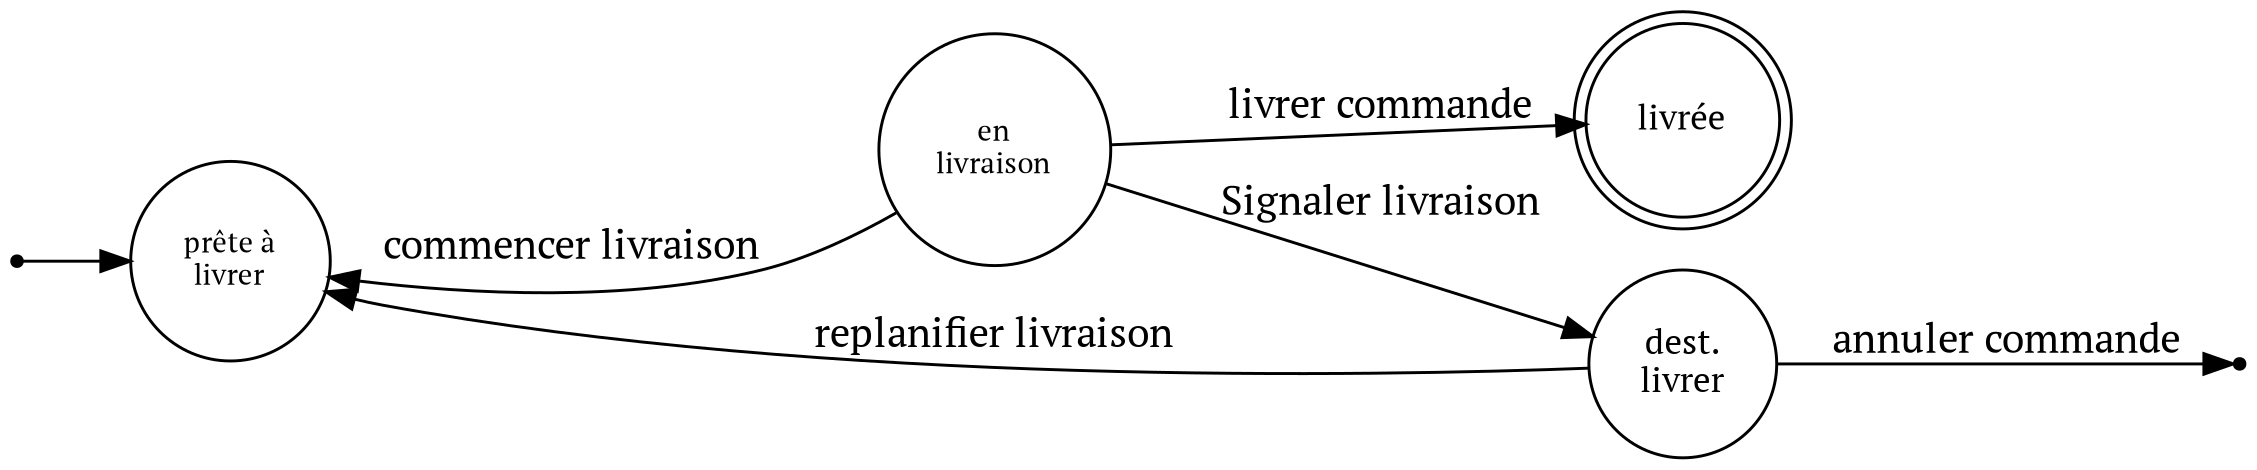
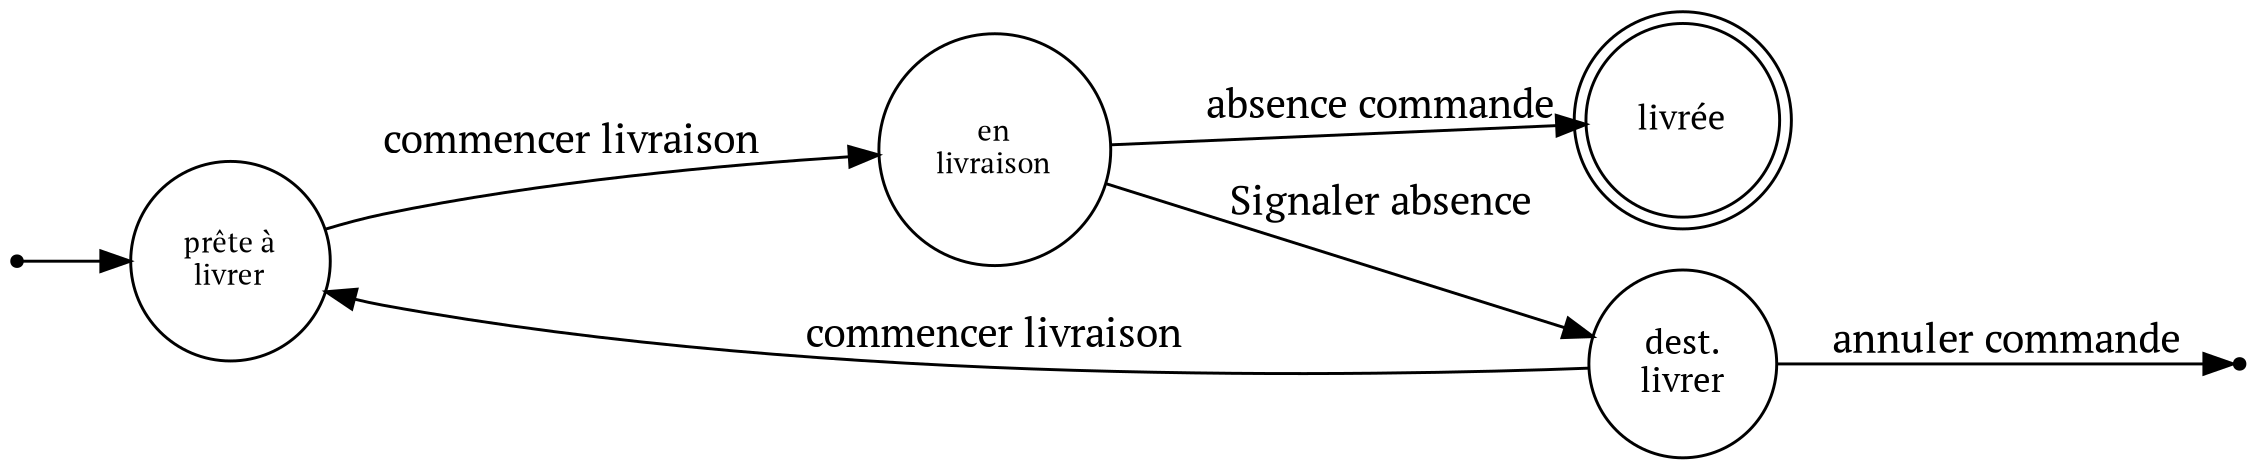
(1381, 107) -> (1381, 107)
(1381, 204) -> (1381, 204)
(635, 289) -> (585, 182)
(995, 336) -> (995, 336)
